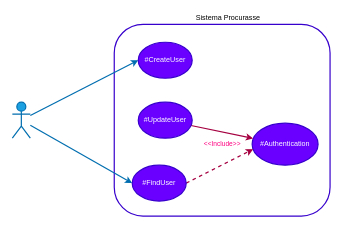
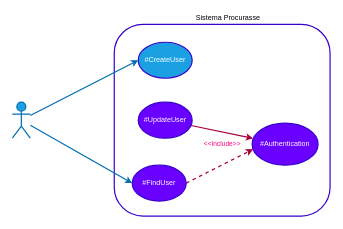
(165, 60) -> (165, 60)
